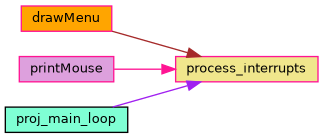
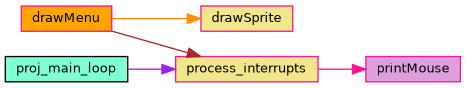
none -> (247, 19)
(138, 69) -> (335, 69)
